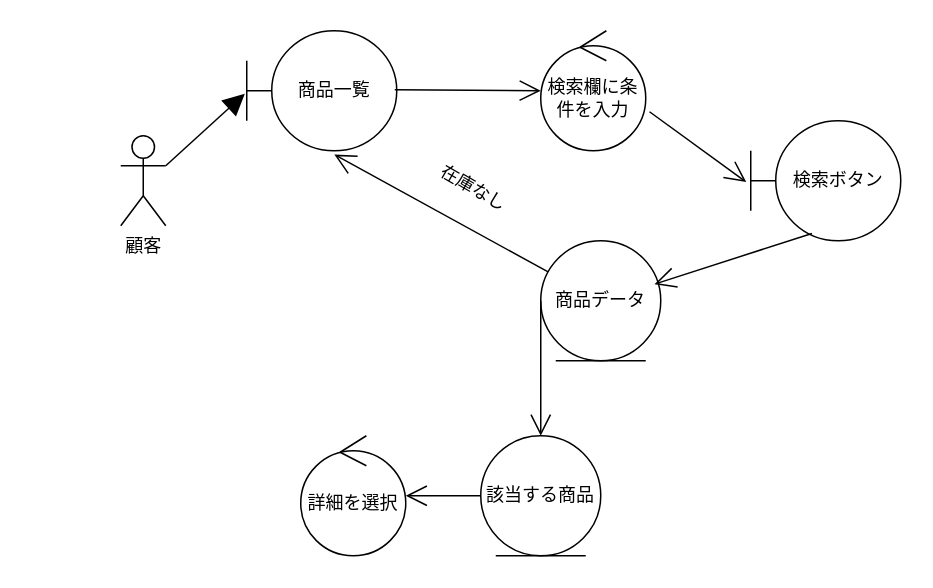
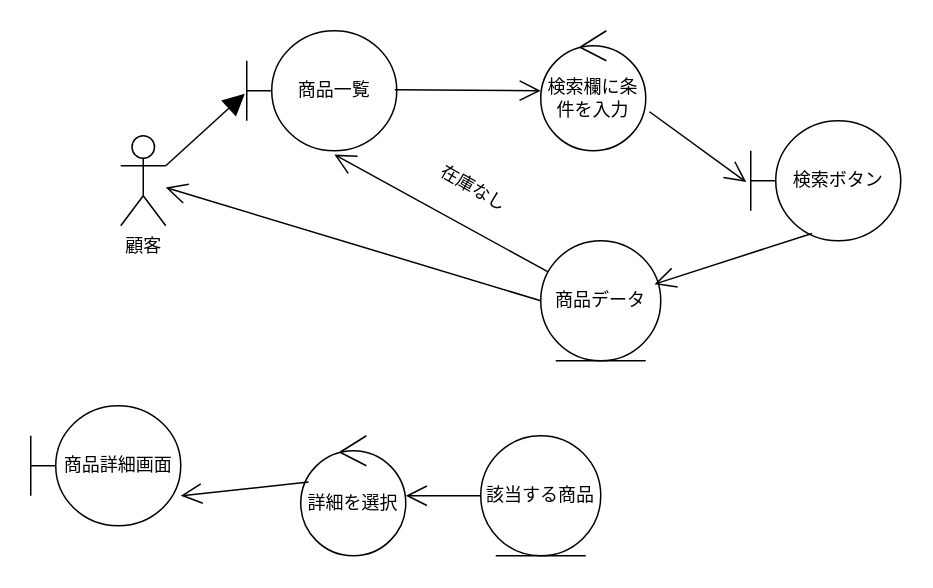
(541, 366) -> (355, 245)
none -> (106, 466)
none -> (247, 489)
